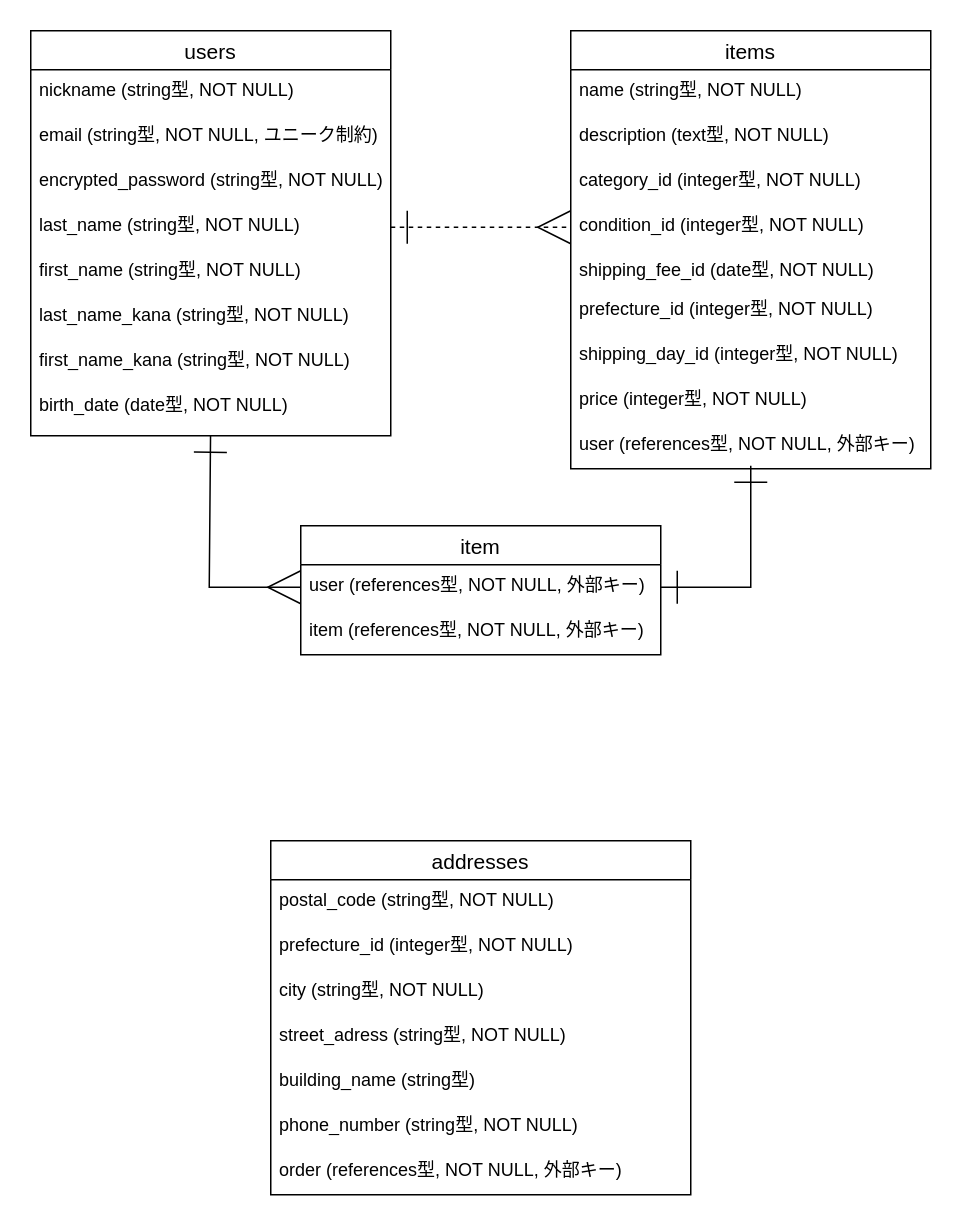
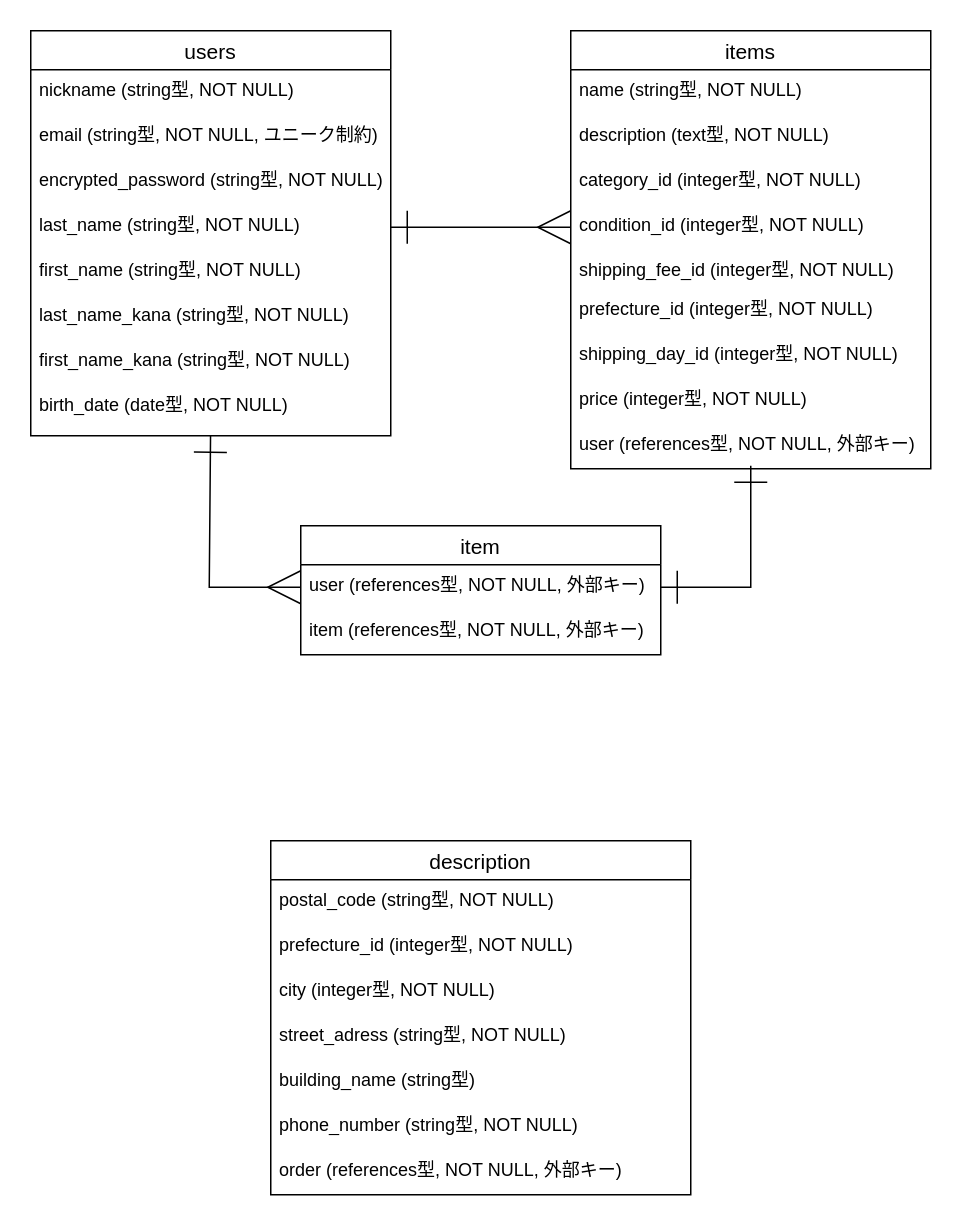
(480, 227) -> (480, 227)
(736, 271) -> (749, 271)
(480, 862) -> (480, 862)
(393, 991) -> (398, 991)
